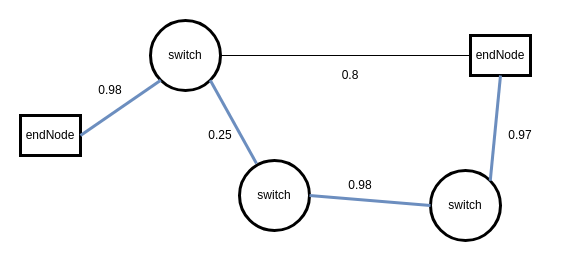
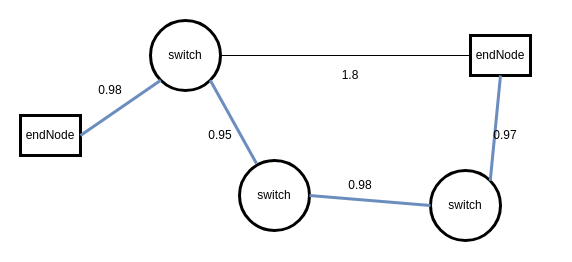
(351, 76) -> (351, 76)
(221, 136) -> (221, 136)
(521, 136) -> (506, 136)
